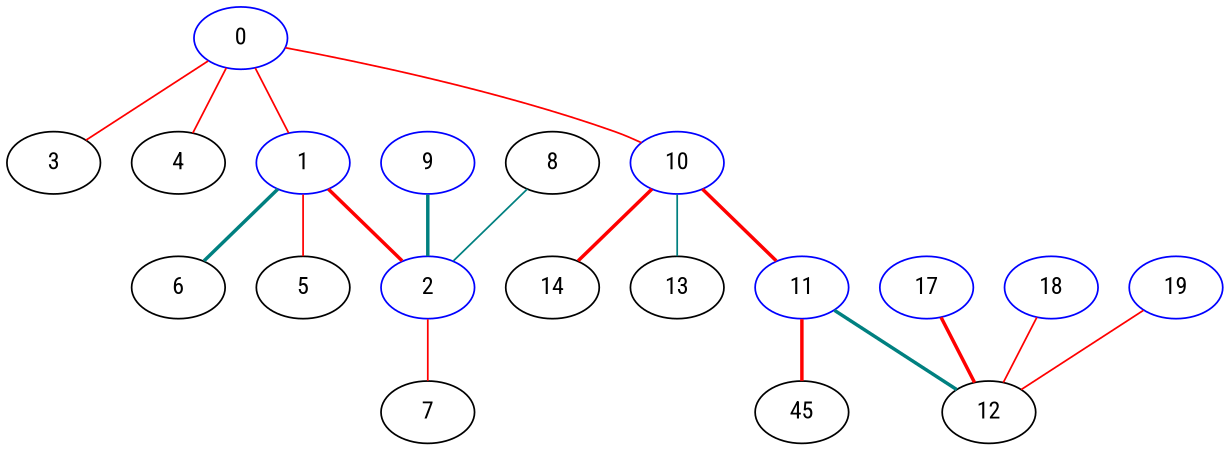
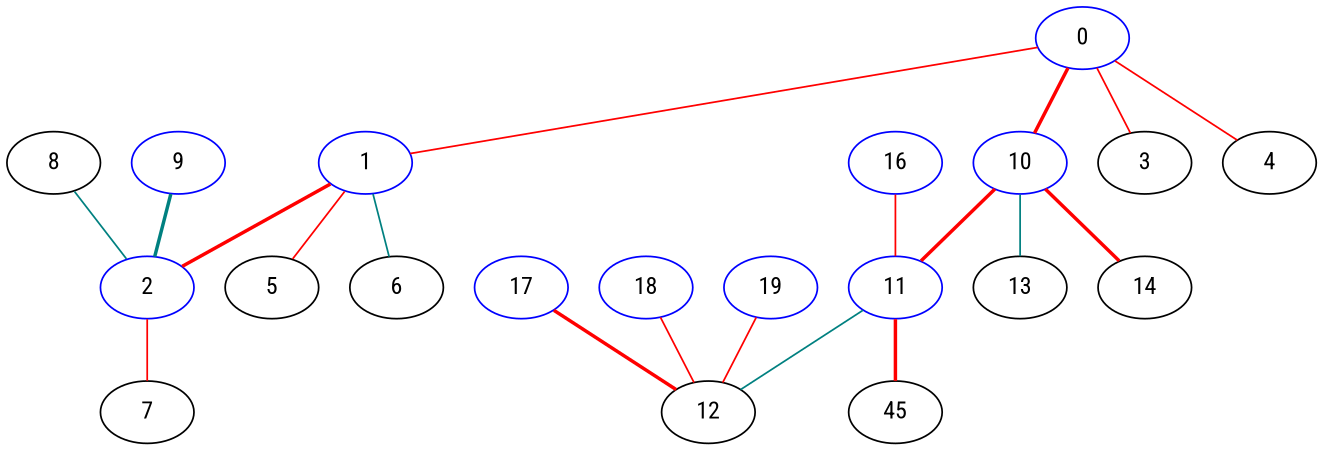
(466, 87) -> (1051, 101)
none -> (895, 163)
(241, 225) -> (381, 225)
(896, 350) -> (802, 350)
